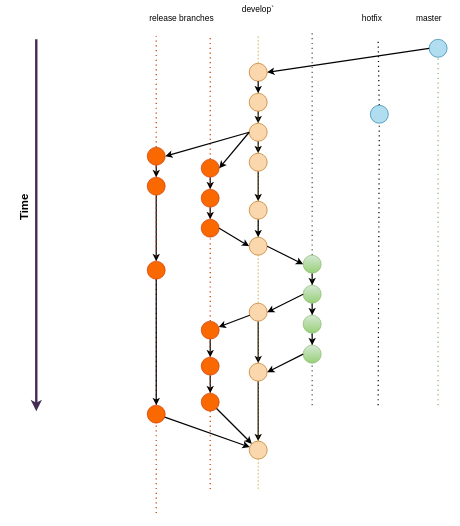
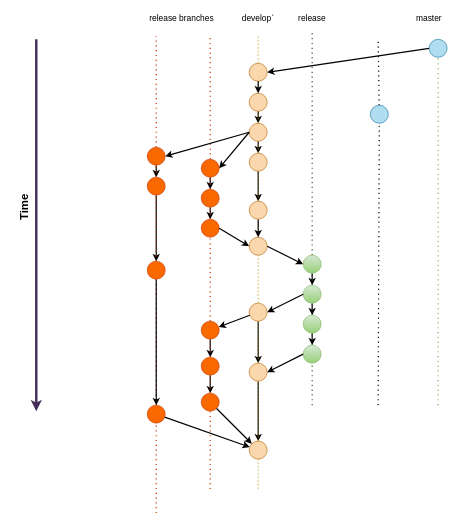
(258, 9) -> (258, 18)
none -> (312, 18)
(372, 18) -> none
